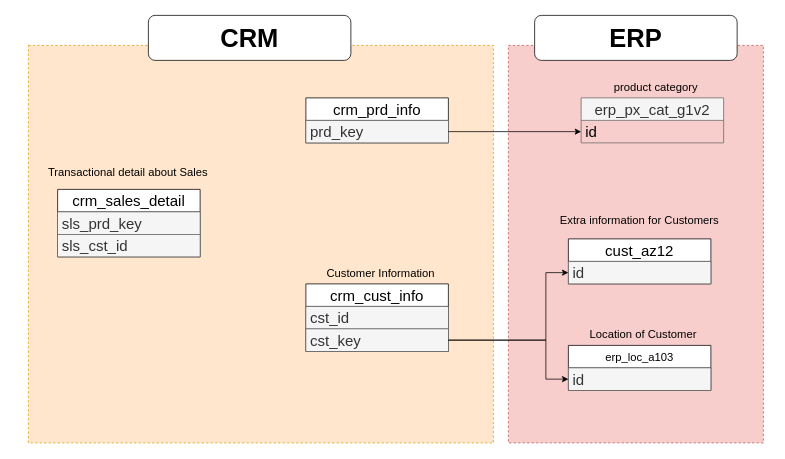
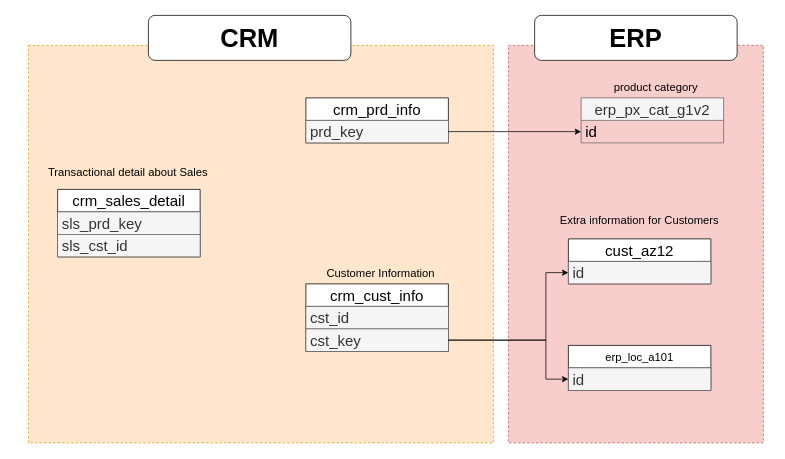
(643, 334) -> none
(639, 357) -> (639, 357)
